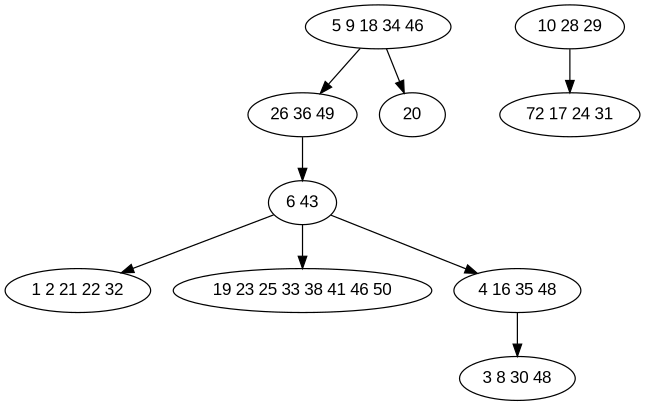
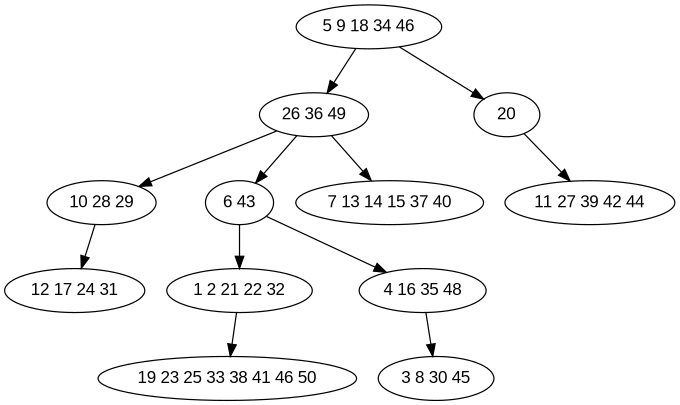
(570, 115) -> (75, 291)
none -> (213, 156)
none -> (390, 203)
none -> (590, 203)
(303, 241) -> (234, 329)
(517, 378) -> (436, 378)
